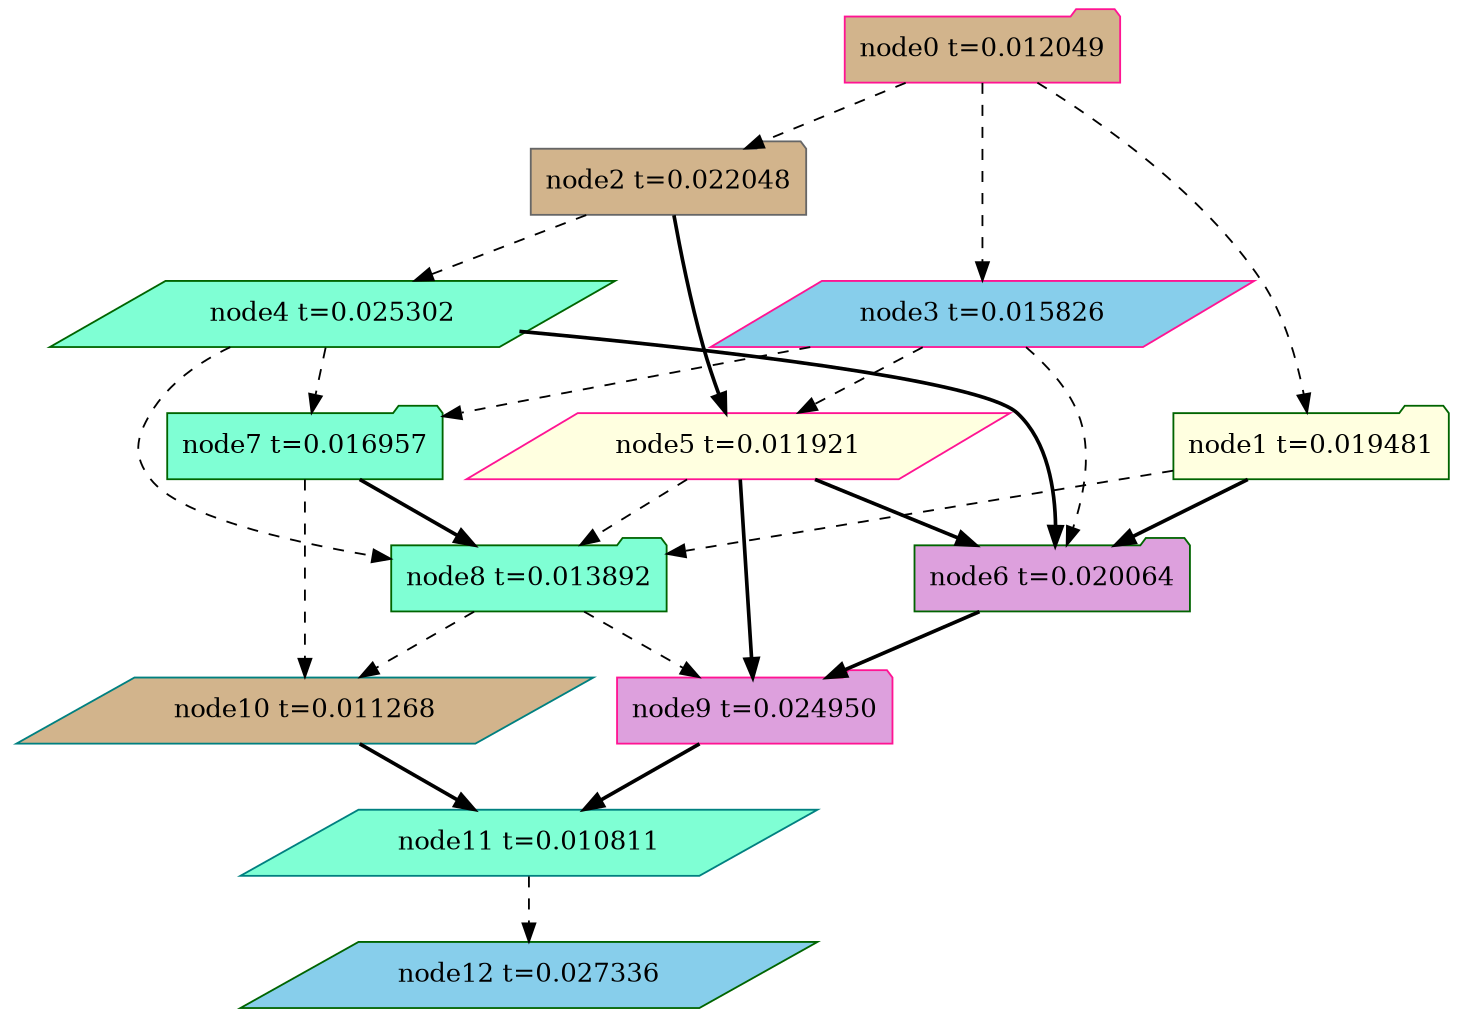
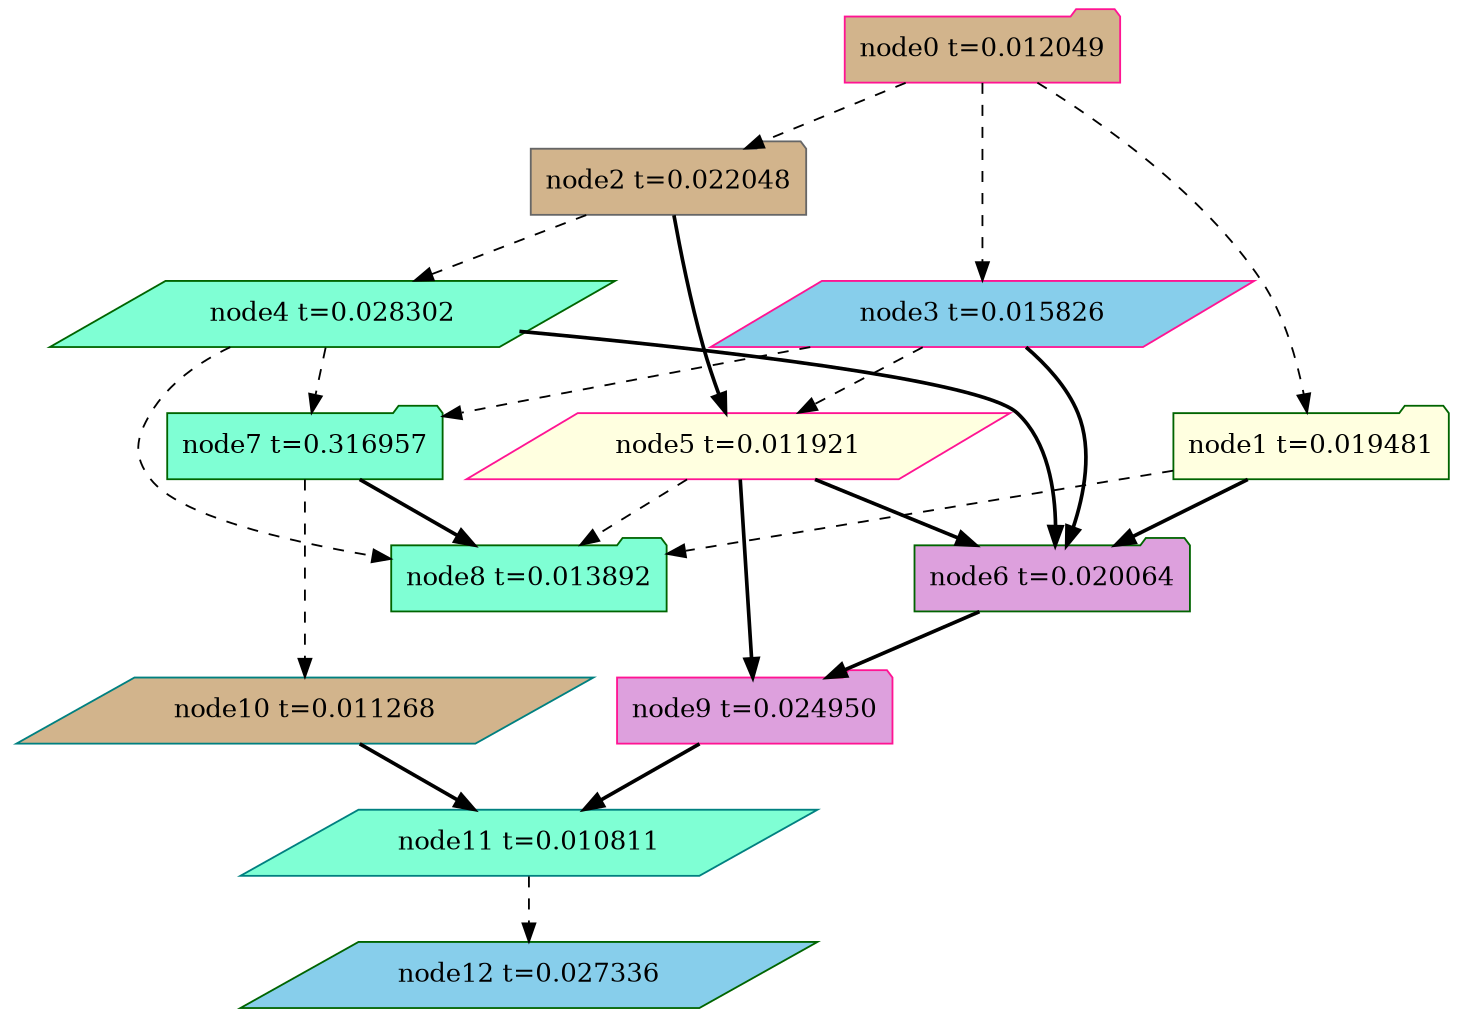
(332, 314) -> (332, 314)
(1083, 429) -> (1083, 429)
(305, 446) -> (305, 446)
(425, 640) -> none
(634, 640) -> none
